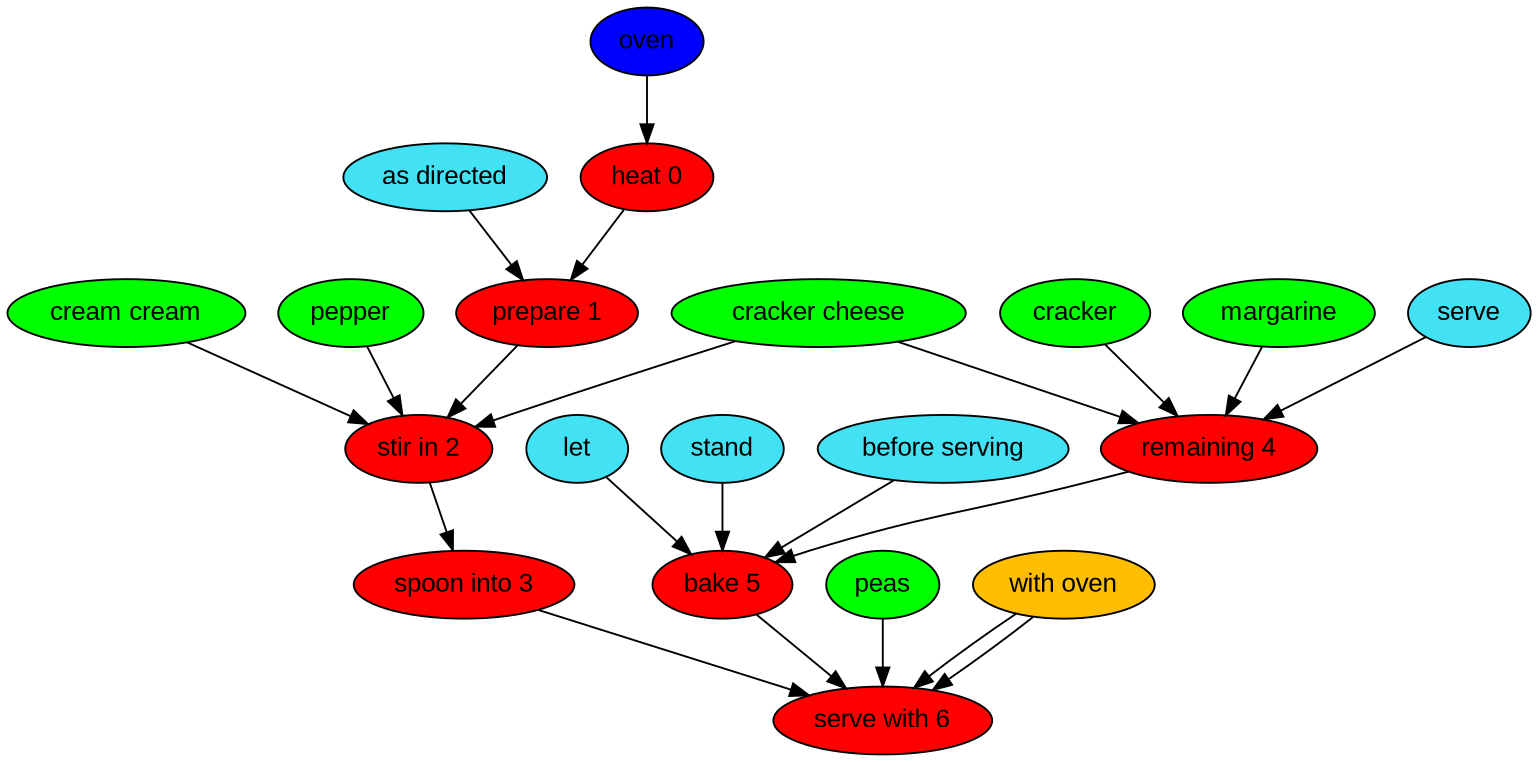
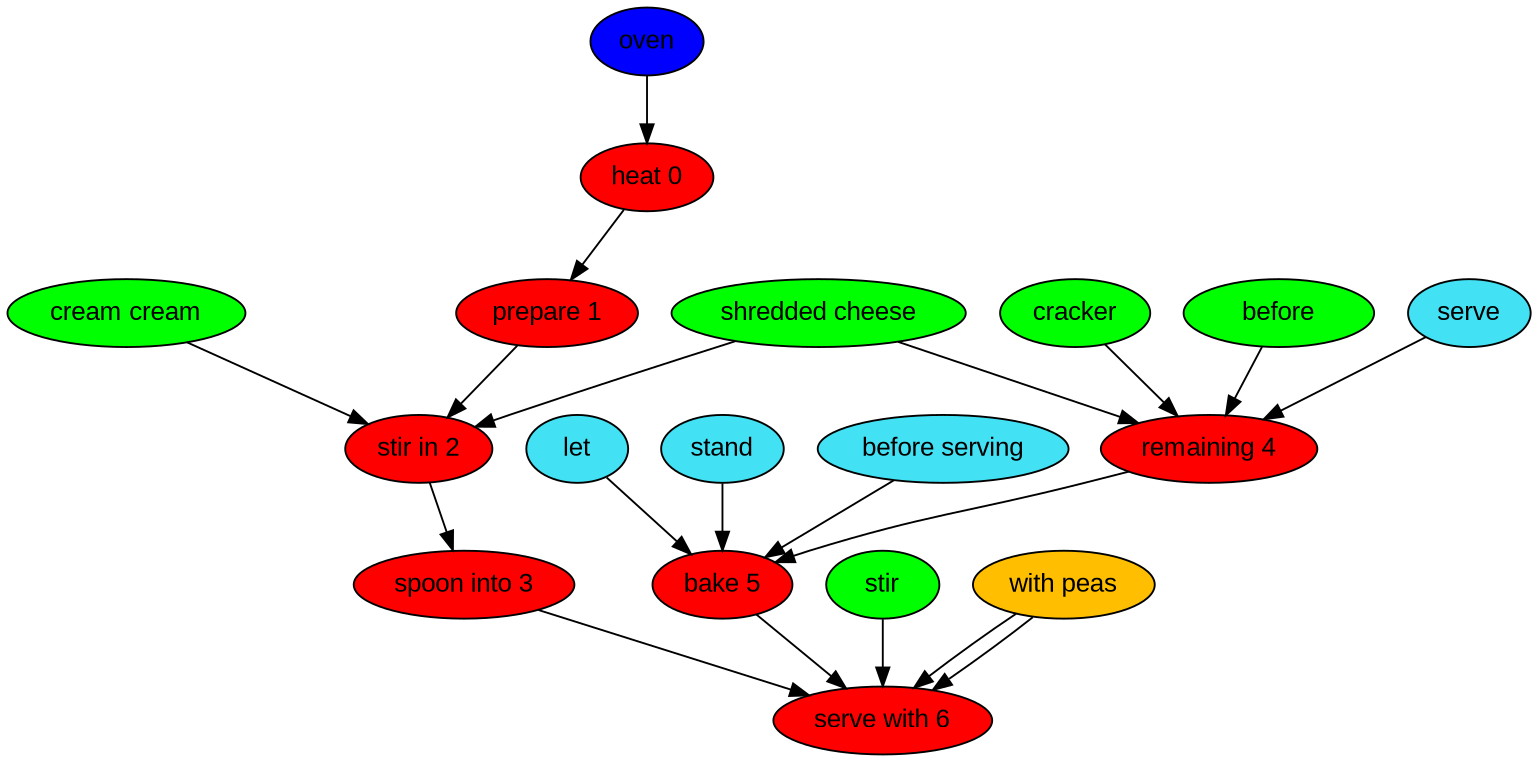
(445, 177) -> none
(351, 313) -> none
(819, 313) -> (819, 313)
(1279, 313) -> (1279, 313)
(883, 585) -> (883, 585)
(1064, 585) -> (1064, 585)
